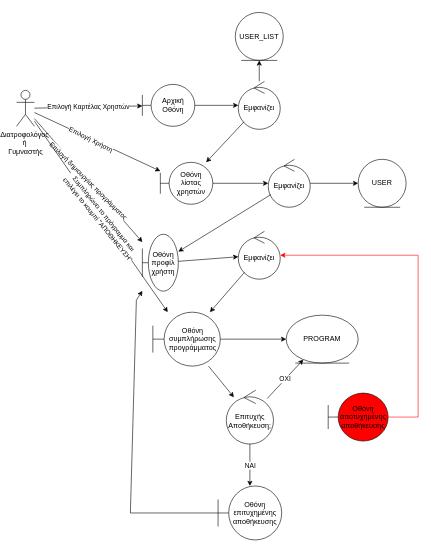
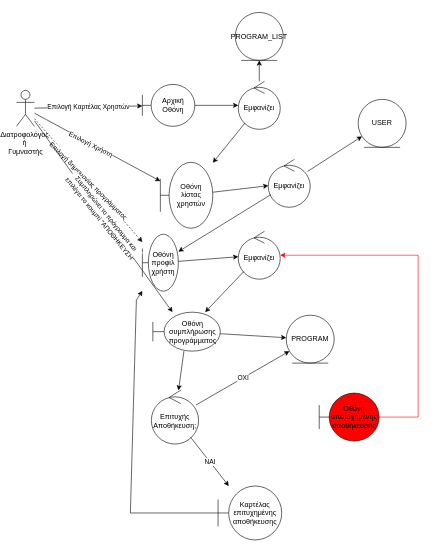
(260, 36) -> (260, 36)
(46, 131) -> (46, 131)
(187, 183) -> (187, 195)
(383, 183) -> (383, 123)
(187, 339) -> (187, 332)
(323, 339) -> (311, 339)
(250, 417) -> (175, 417)
(359, 417) -> (350, 417)
(255, 513) -> (255, 513)
